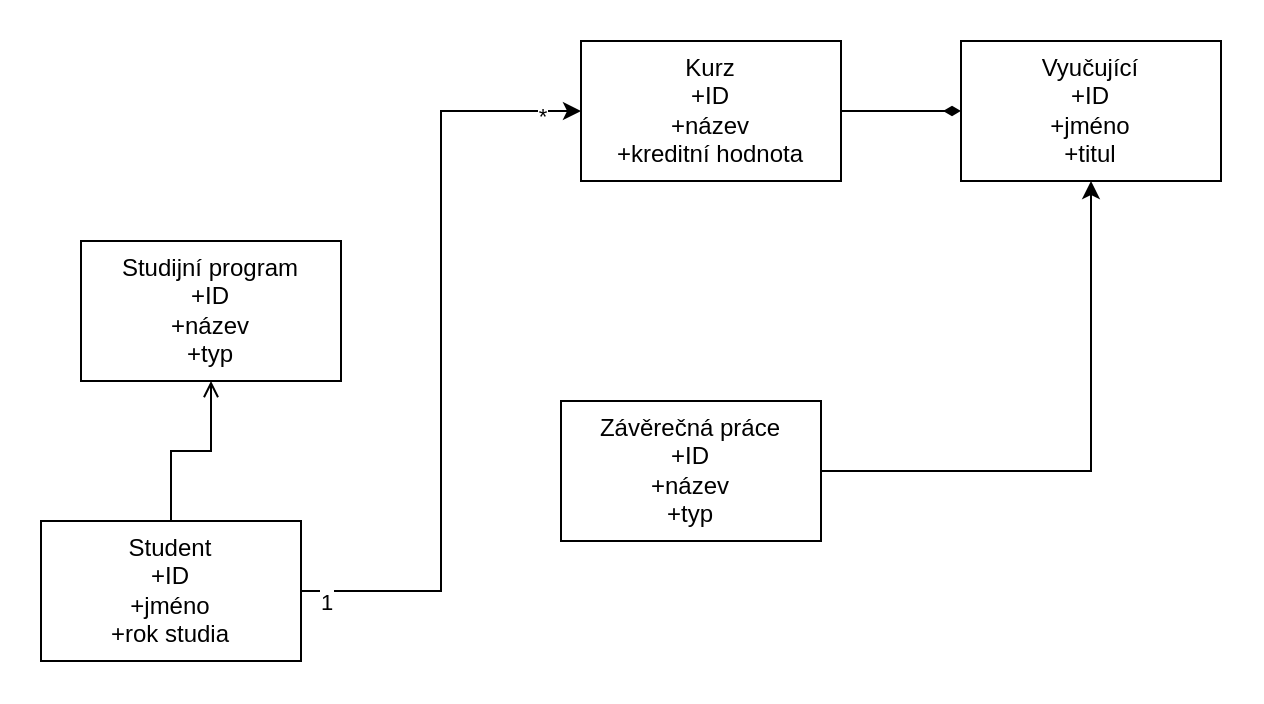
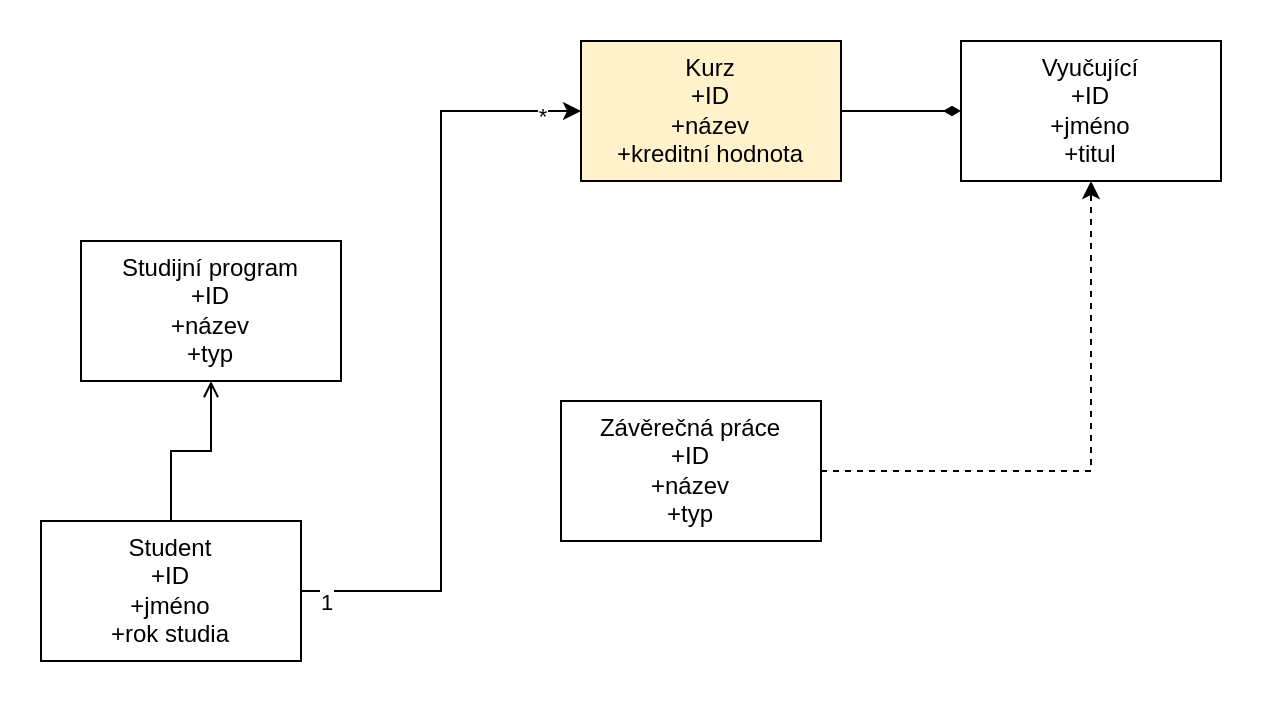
(711, 111) -> (711, 111)
(1091, 468) -> (1091, 468)
